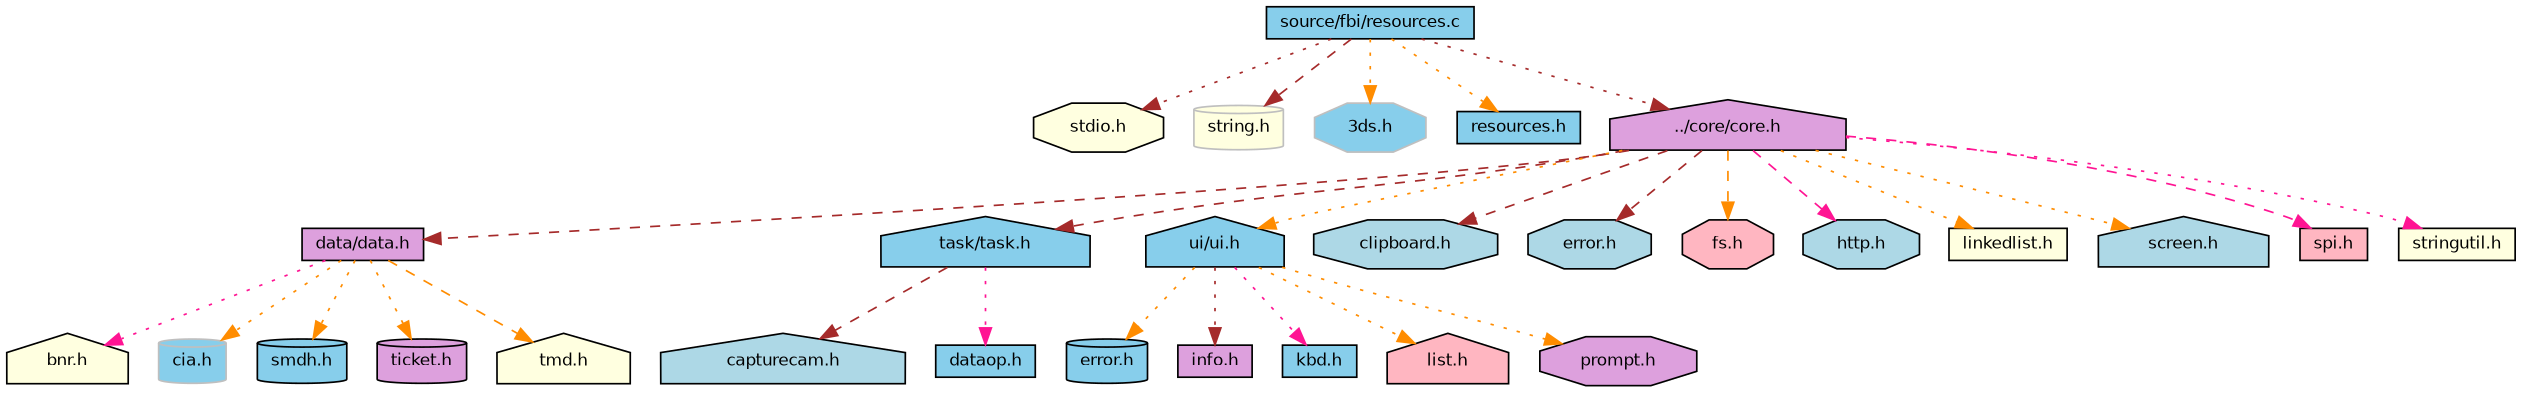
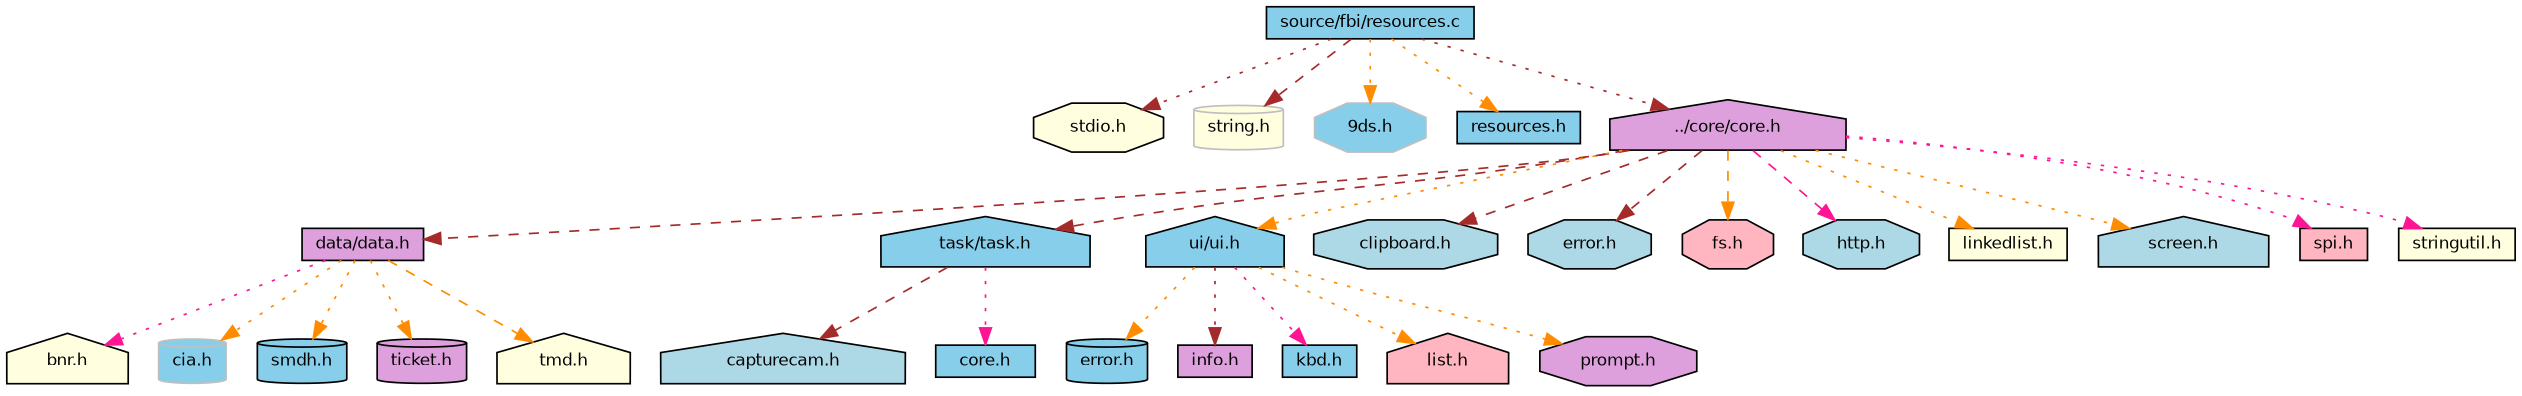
(1370, 128) -> (1370, 128)
(2073, 165) -> (2073, 165)
(986, 361) -> (986, 361)
